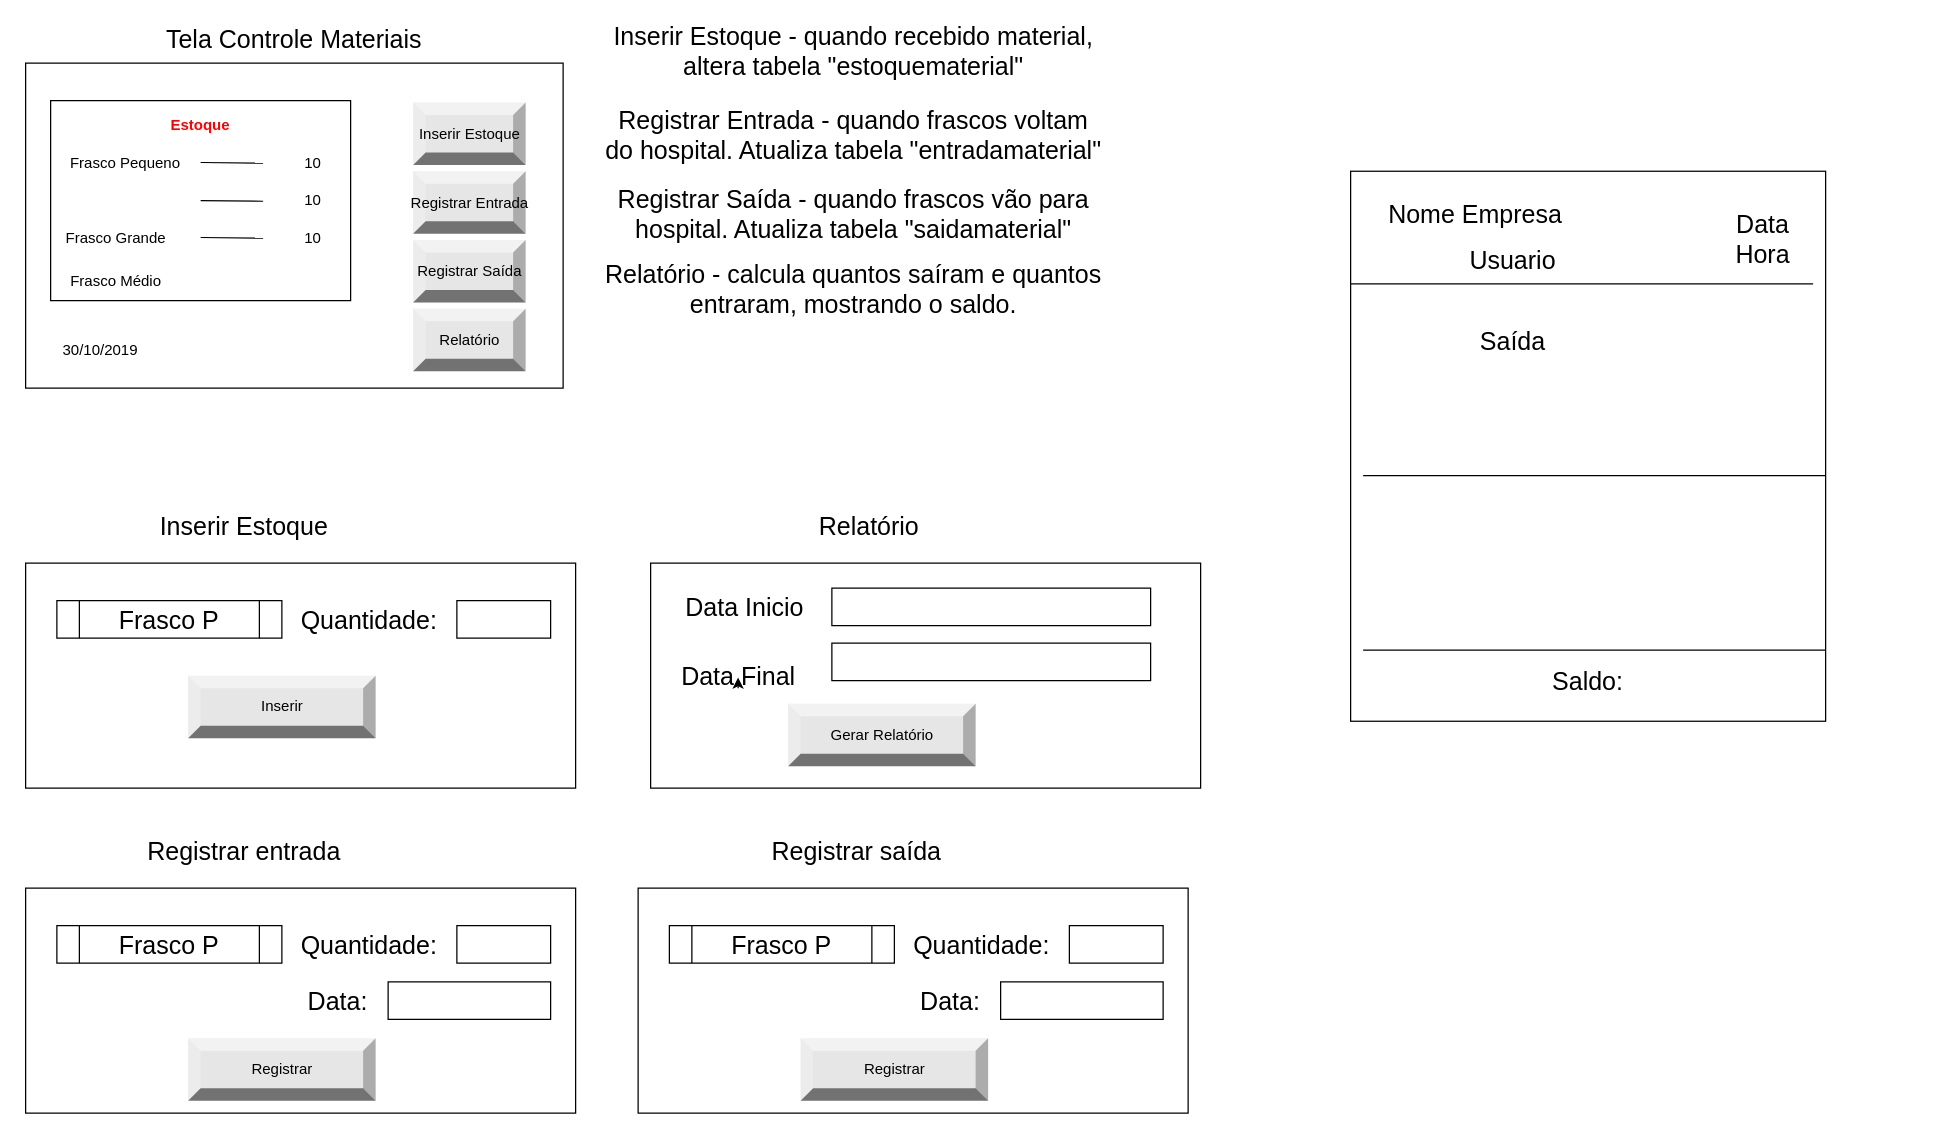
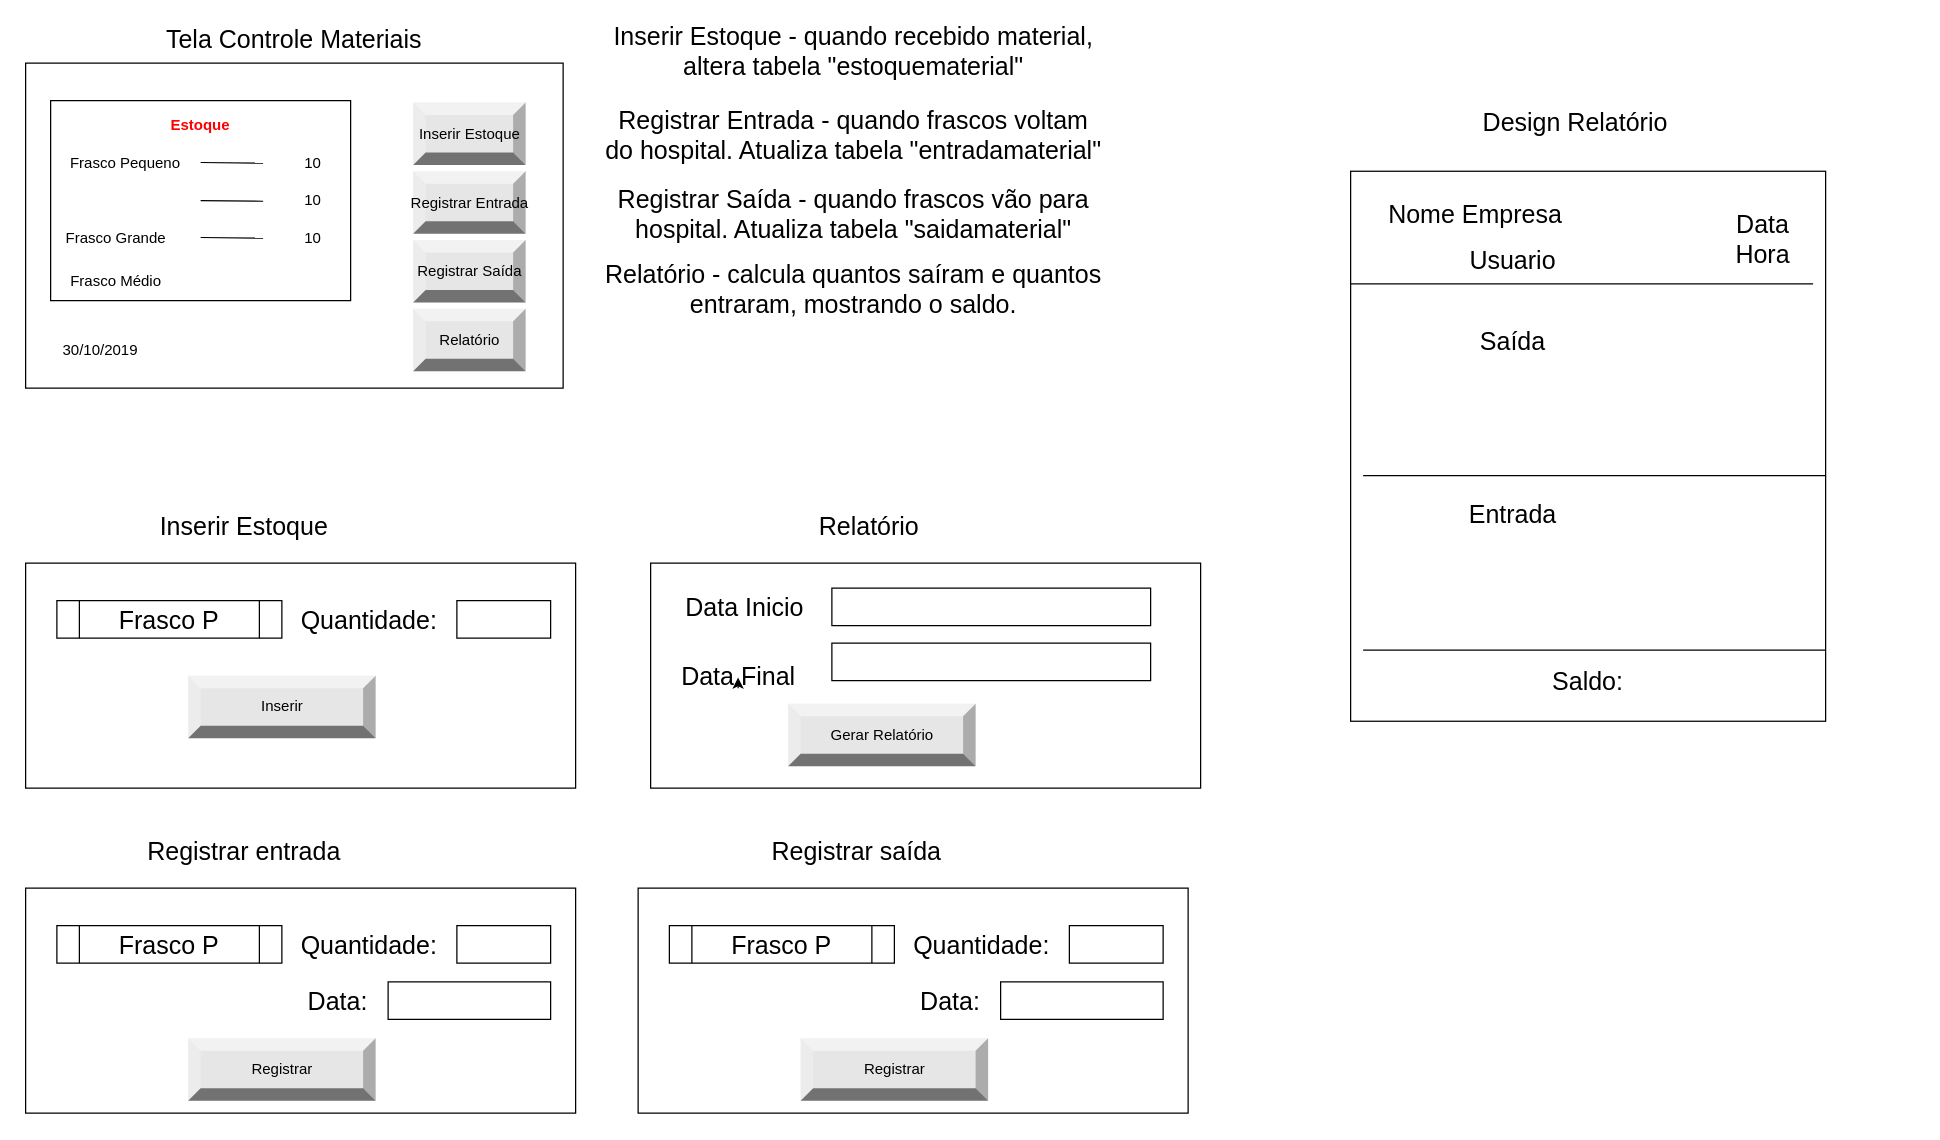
none -> (1576, 121)
none -> (1513, 513)
